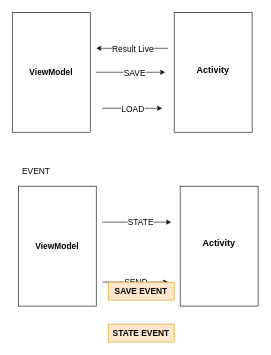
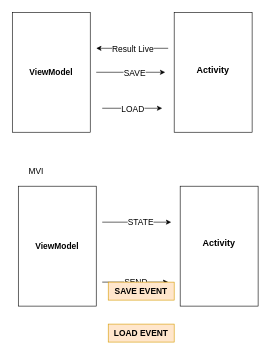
(36, 171) -> (36, 171)
(141, 333) -> (141, 333)
